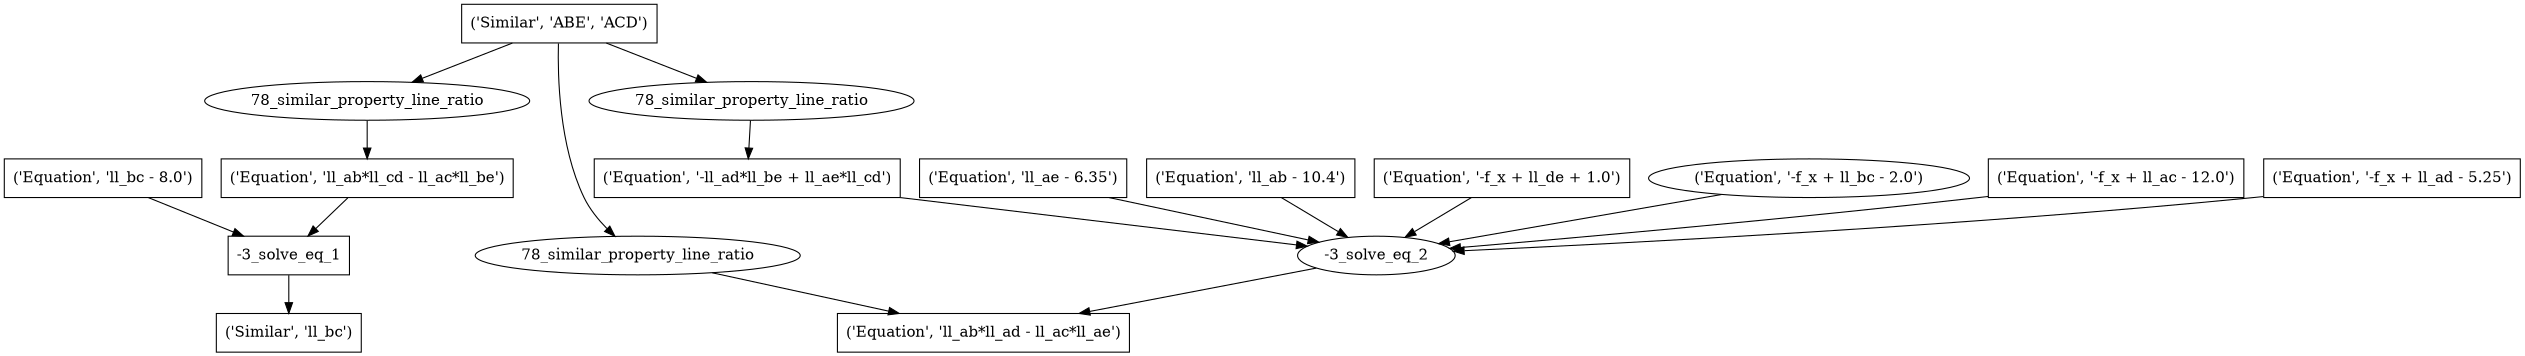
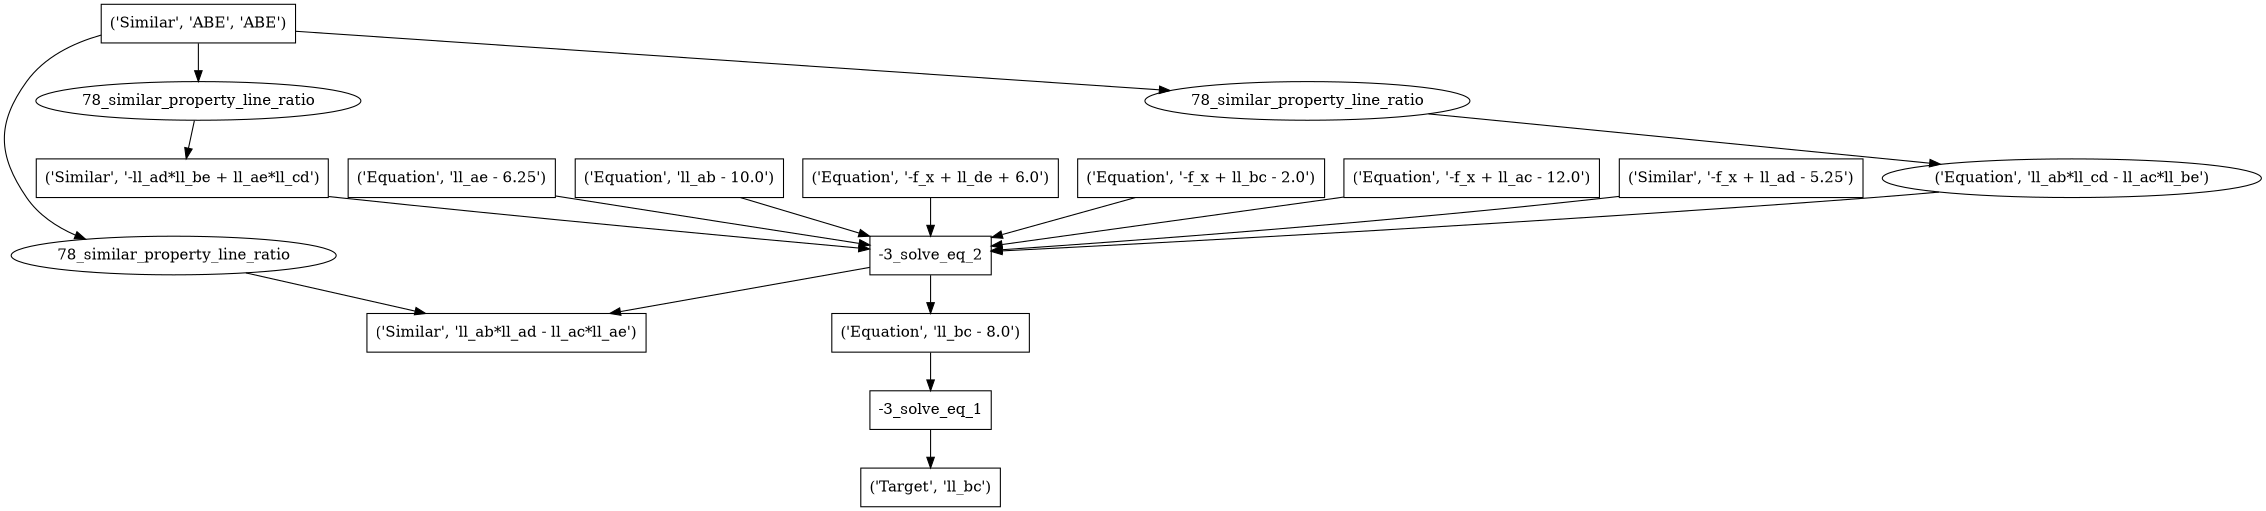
(559, 24) -> (198, 24)
(367, 178) -> (2072, 178)
(747, 178) -> (182, 178)
(1023, 178) -> (452, 178)
(1251, 178) -> (679, 178)
(1502, 178) -> (931, 178)
(1809, 178) -> (1201, 178)
(2392, 178) -> (1741, 178)
(332, 213) -> (1471, 225)
(1376, 256) -> (931, 256)
none -> (931, 289)
(289, 333) -> (931, 487)
(983, 333) -> (506, 333)
